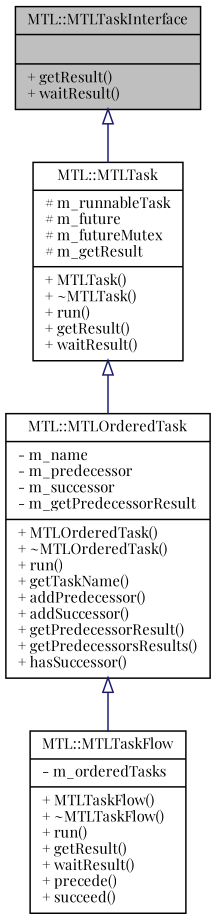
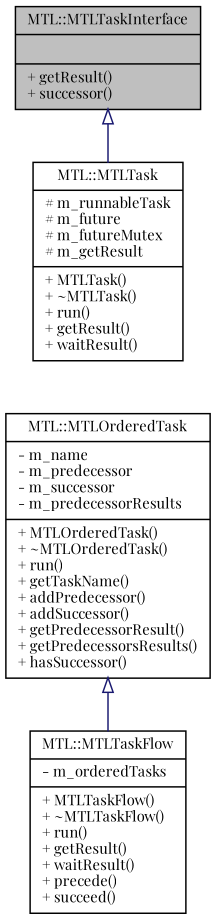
(74, 94) -> (70, 94)
(108, 395) -> none
(107, 504) -> (100, 504)
